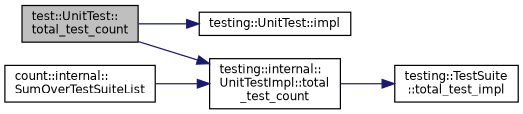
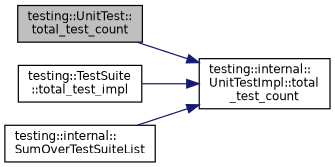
(80, 24) -> (80, 24)
(275, 24) -> none
(80, 84) -> (80, 144)
(361, 84) -> (164, 84)
